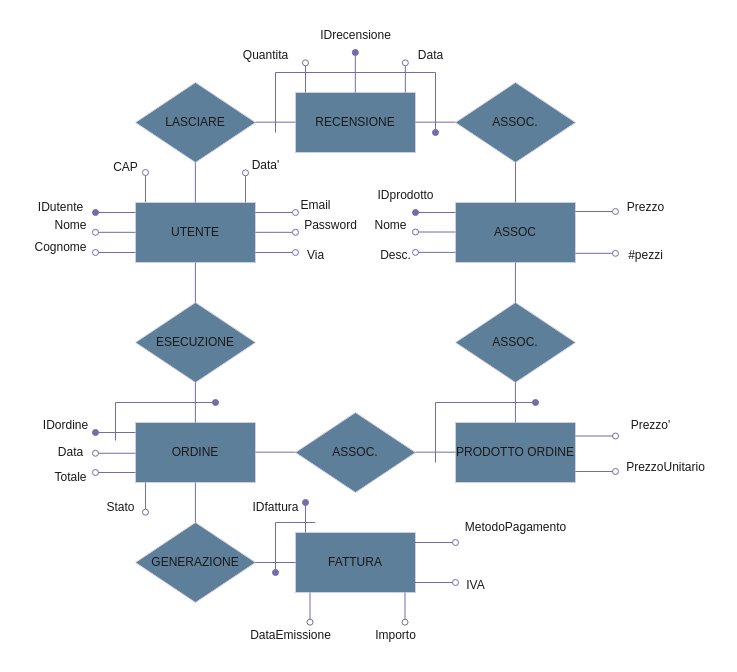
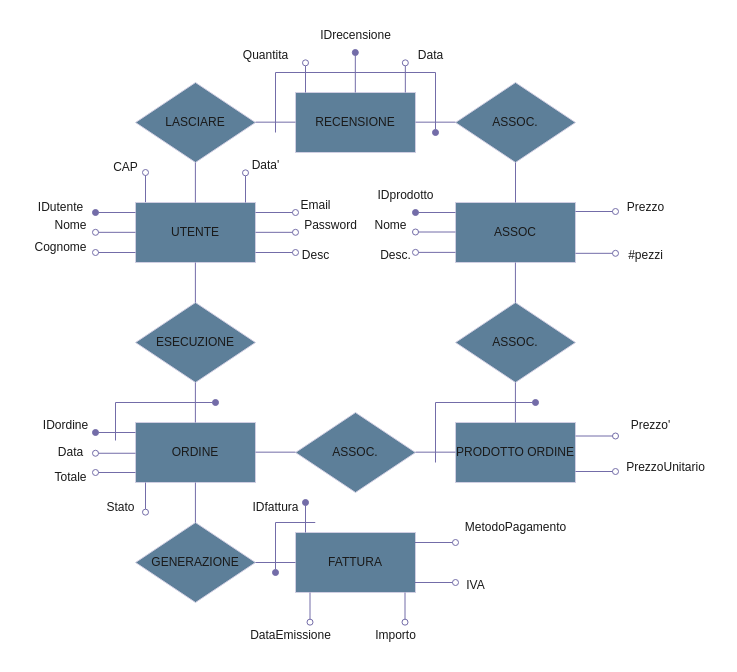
(316, 256) -> (316, 256)
